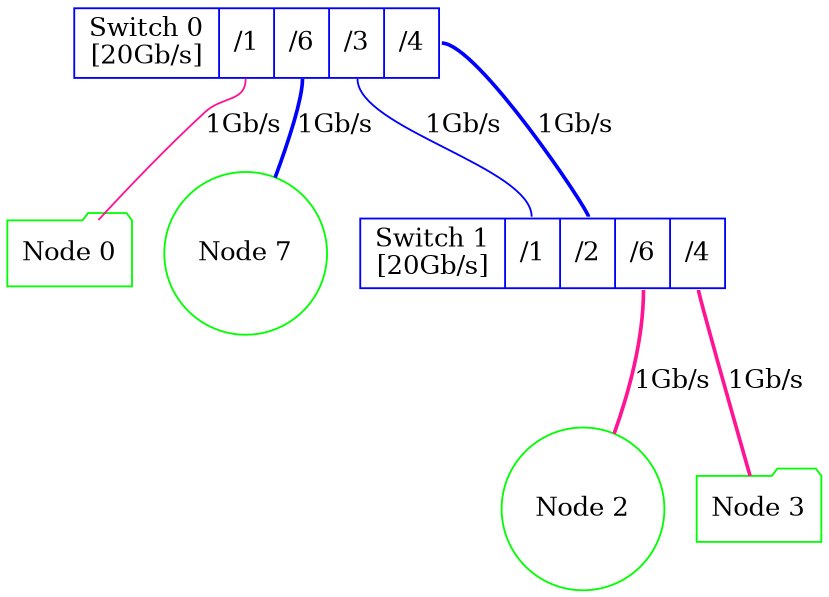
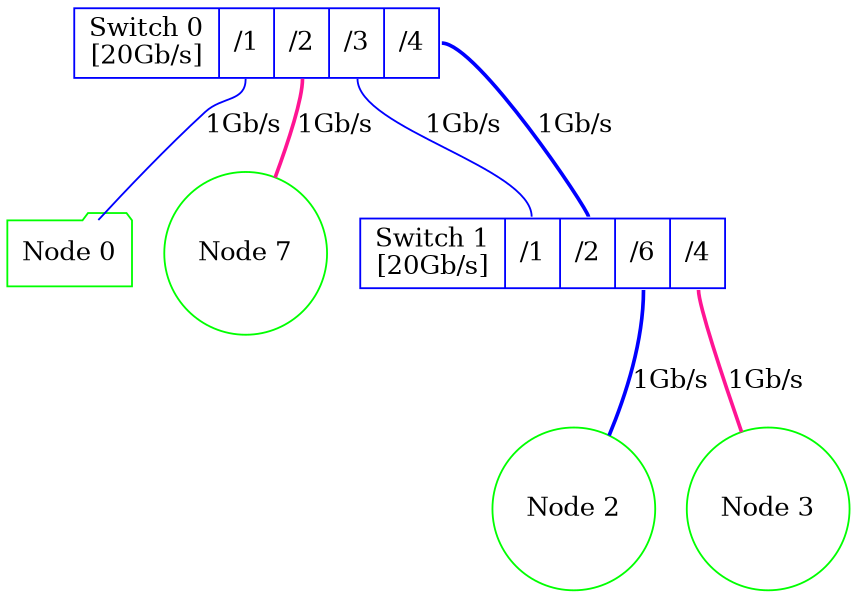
(302, 42) -> (302, 42)
(292, 129) -> (292, 129)
(170, 145) -> (170, 145)
(635, 363) -> (633, 364)
(759, 509) -> (768, 509)
